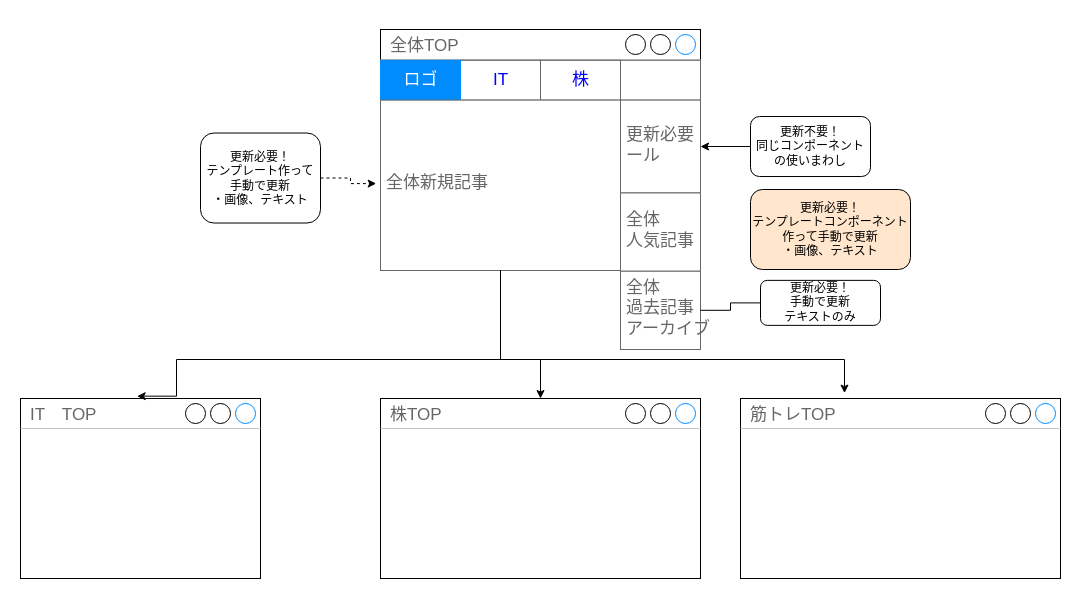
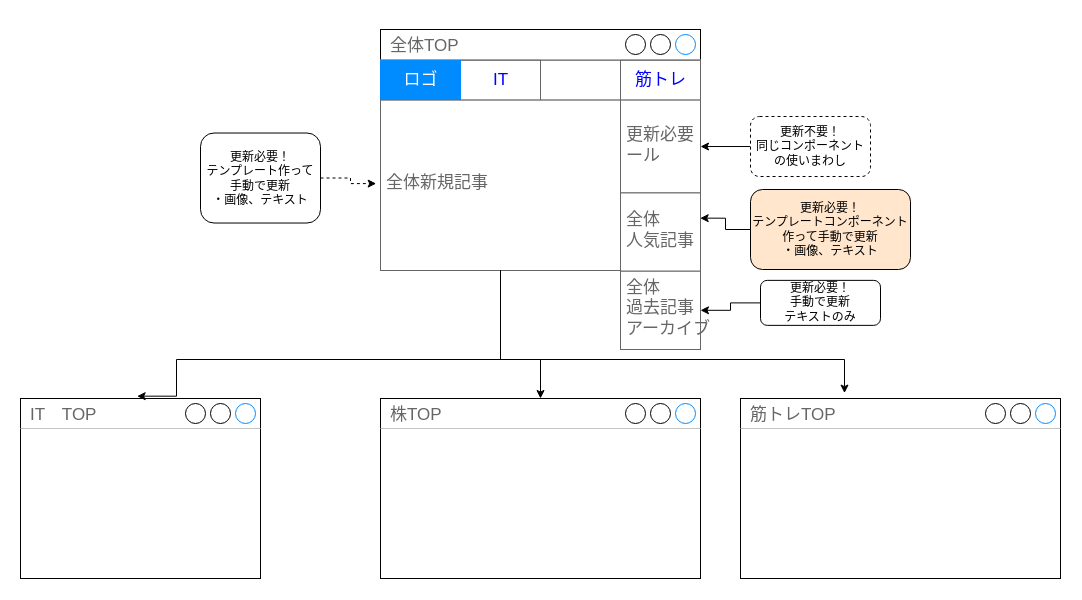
(581, 80) -> none
none -> (661, 80)
(811, 147) -> (811, 147)
none -> (726, 227)
(705, 310) -> (708, 310)
